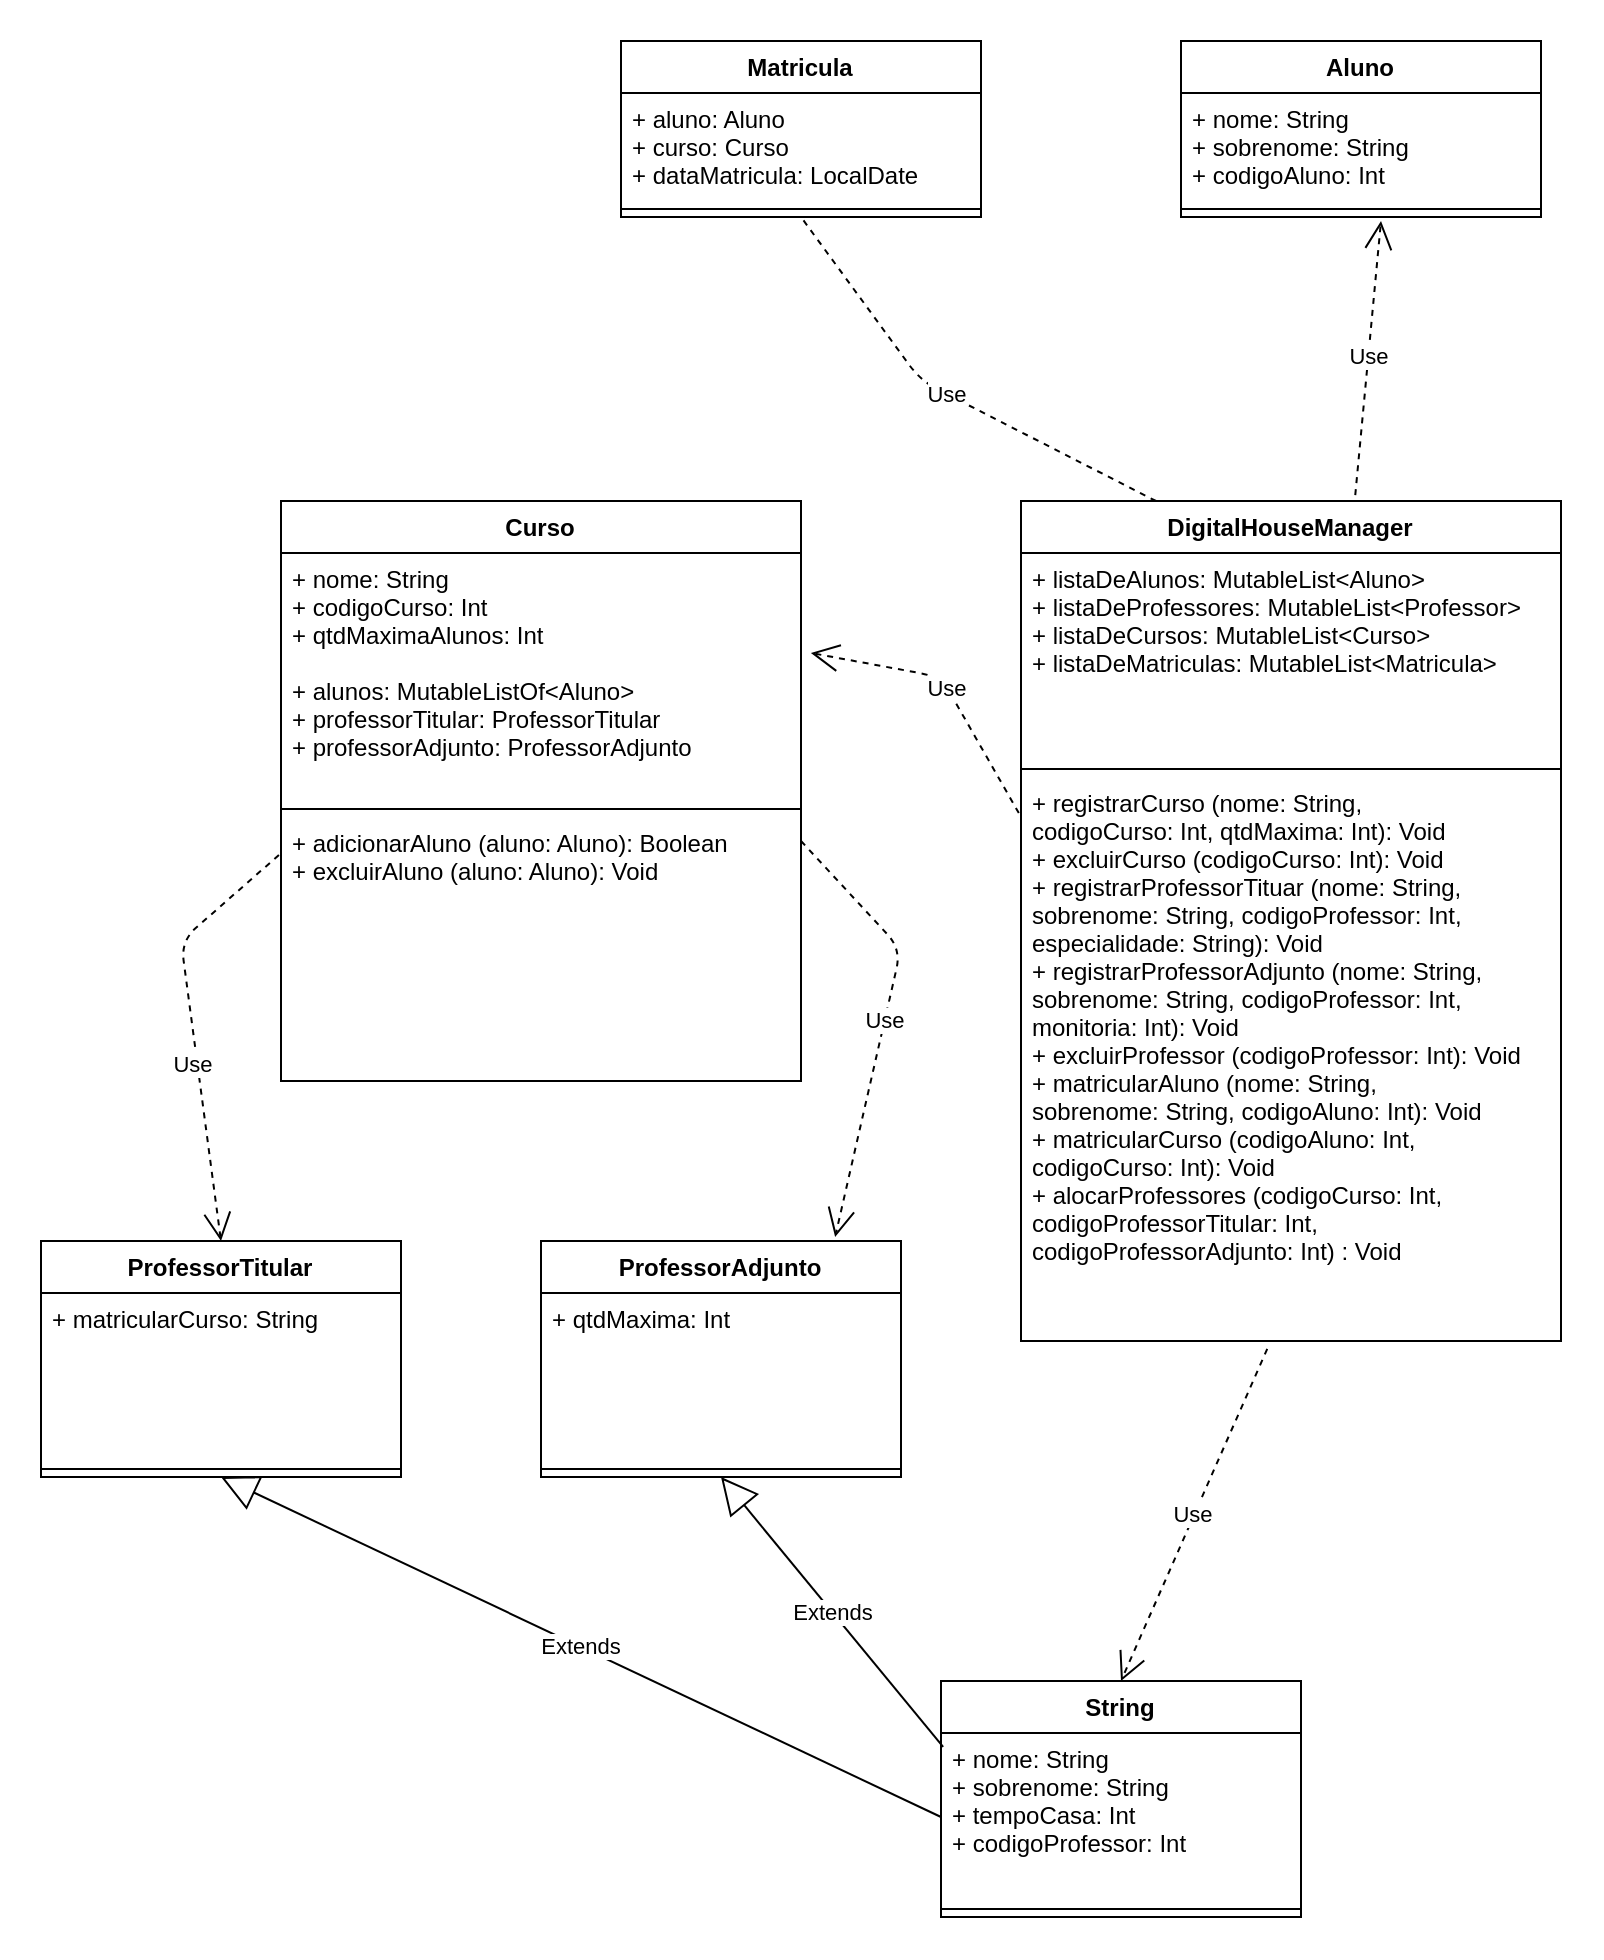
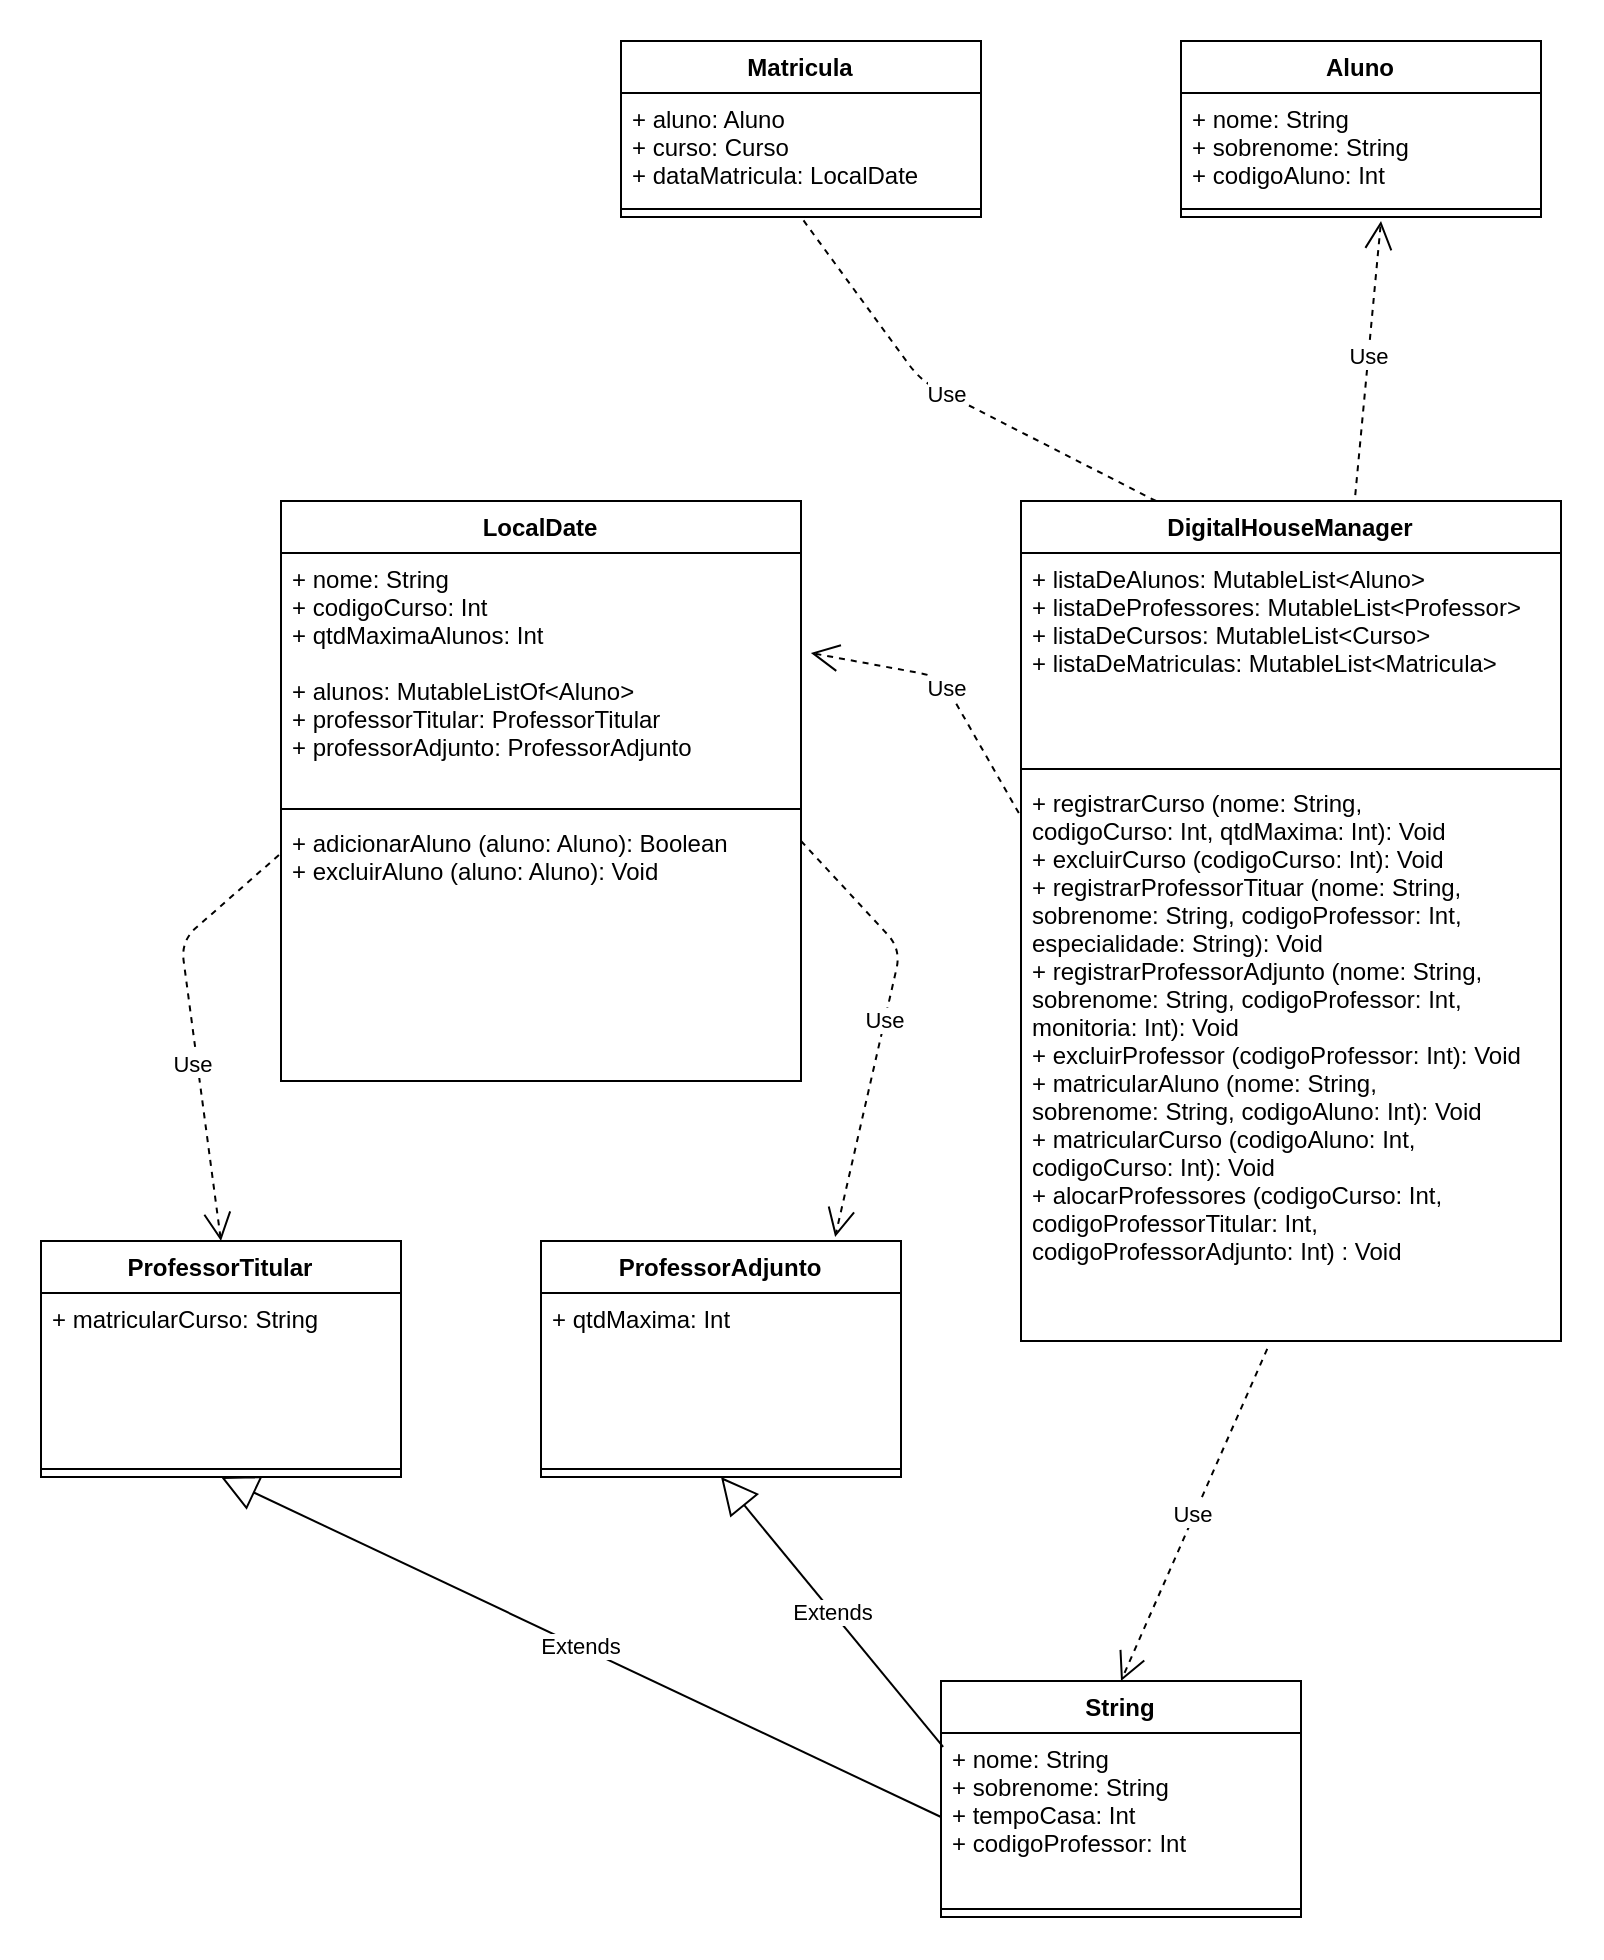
(540, 528) -> (540, 528)
